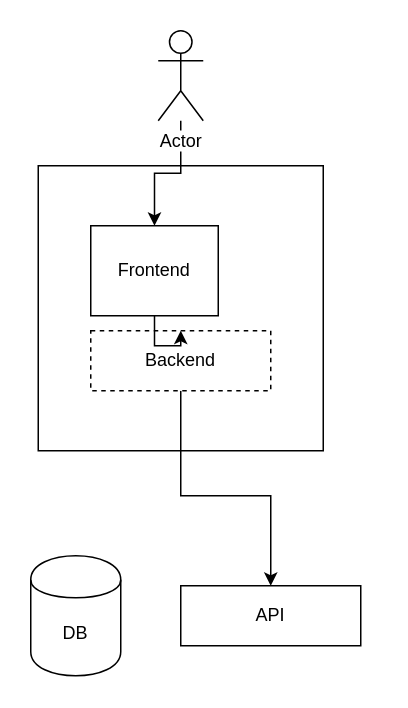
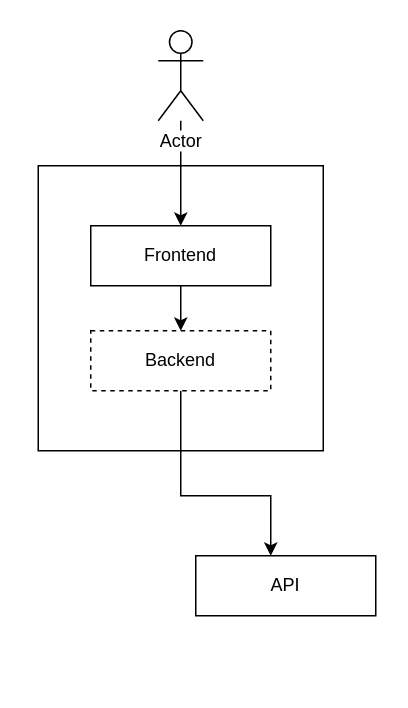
(155, 271) -> (181, 256)
(76, 616) -> none
(271, 616) -> (286, 586)
